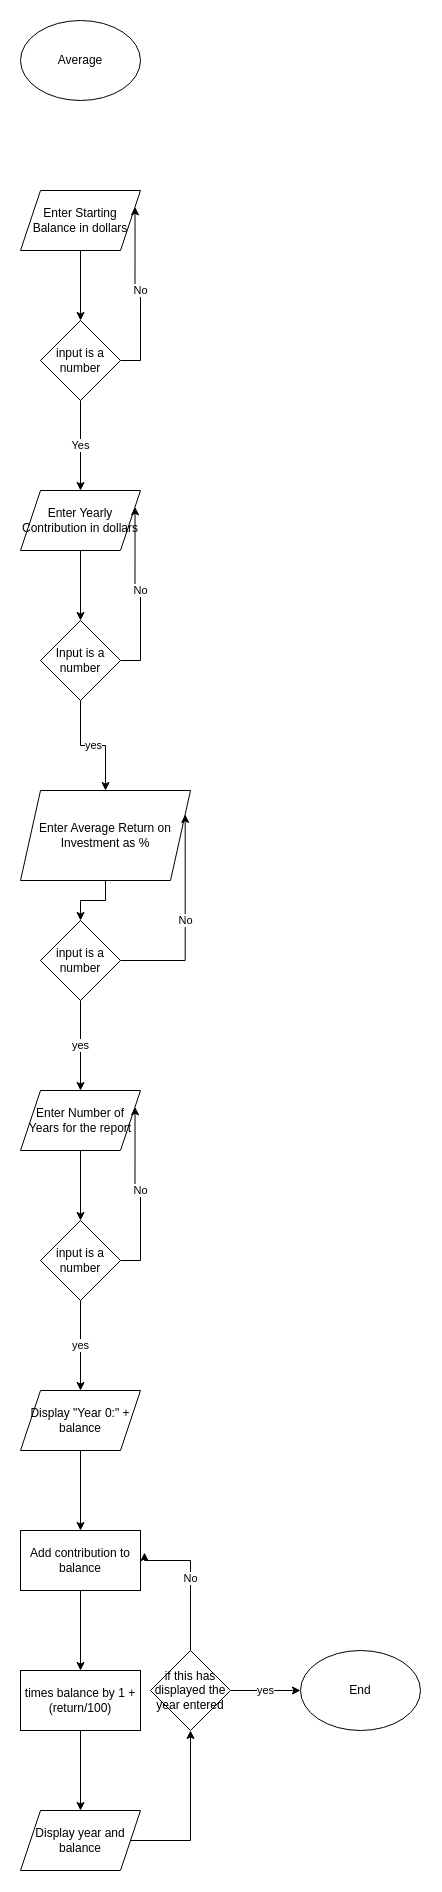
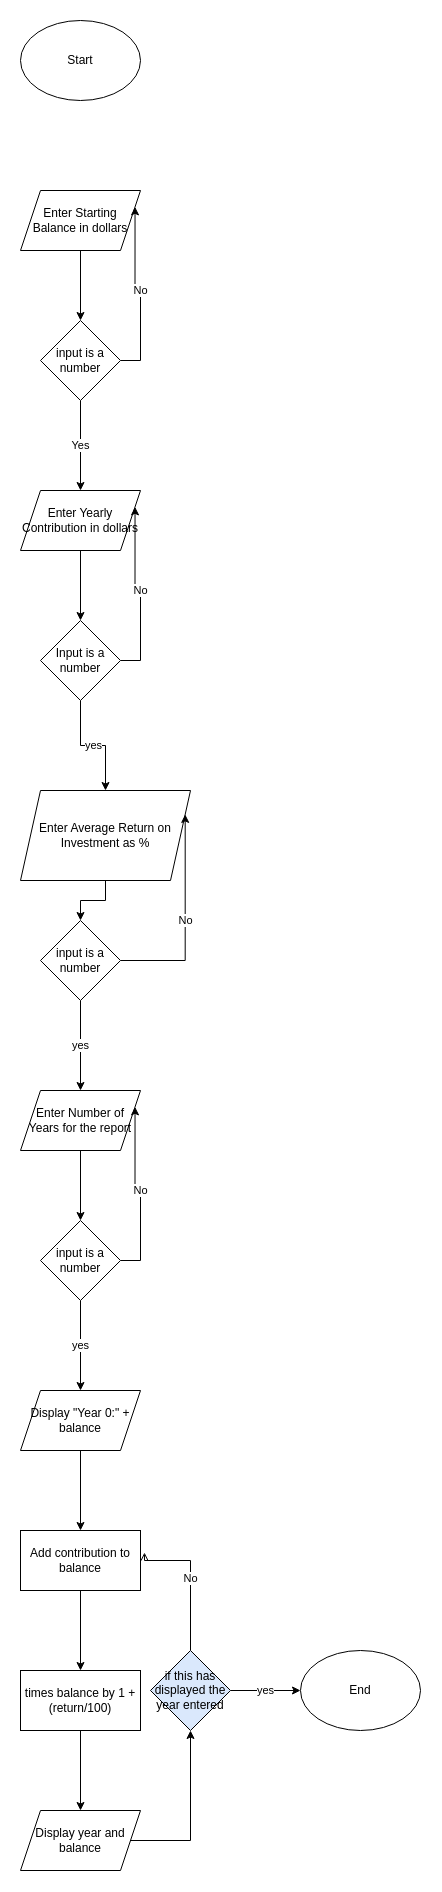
(81, 61) -> (81, 61)
(147, 1561) -> (145, 1561)
(191, 1691) -> (191, 1691)
